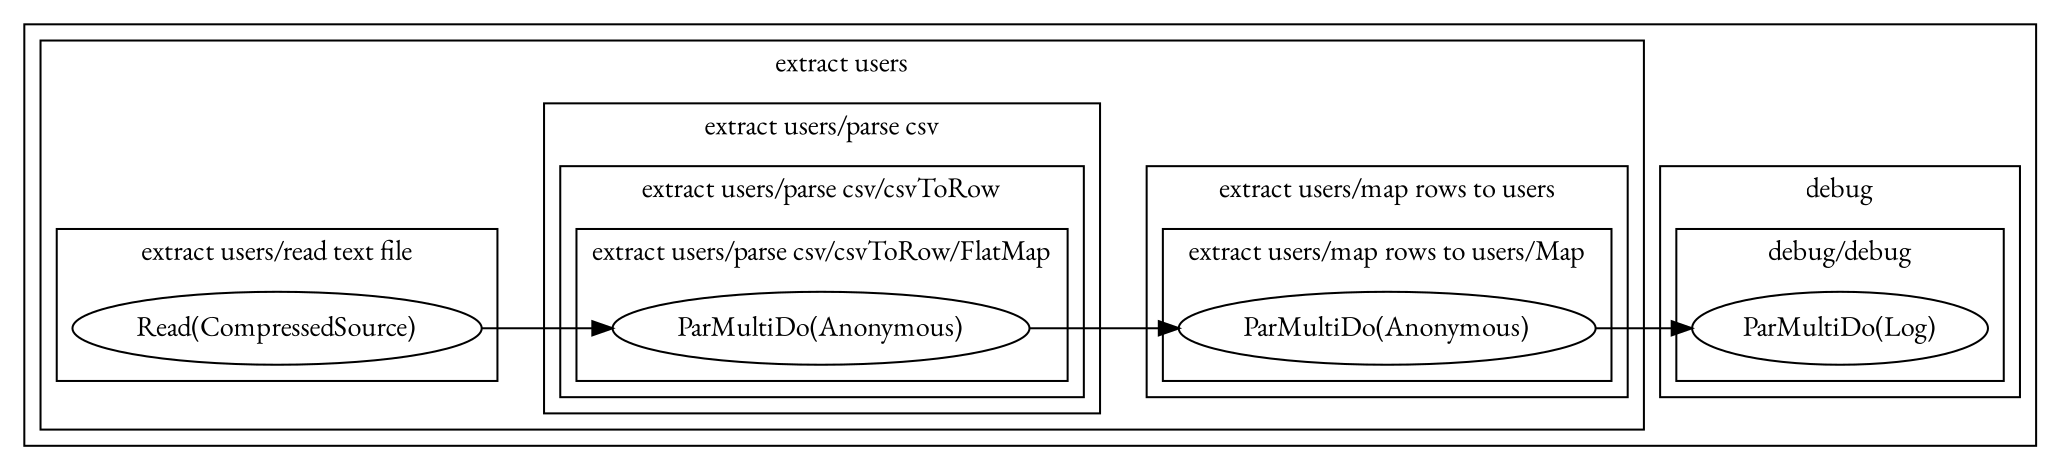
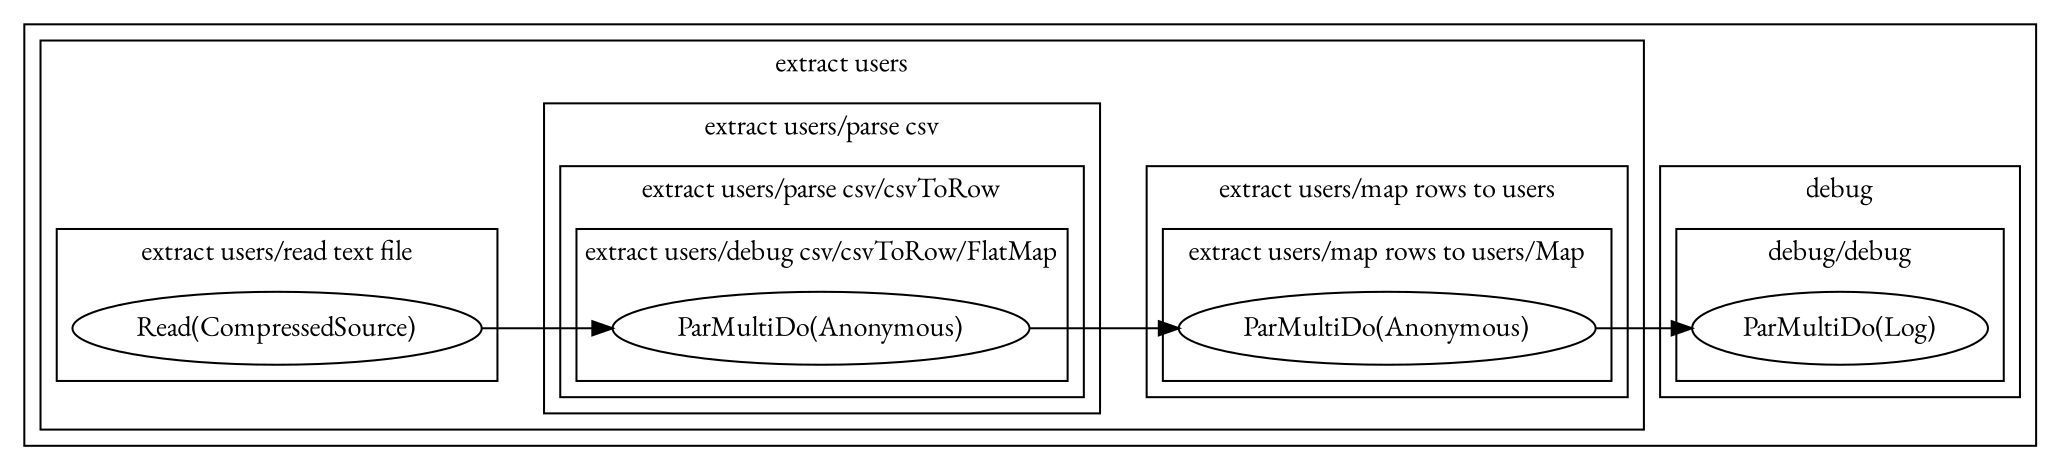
(822, 252) -> (822, 252)
